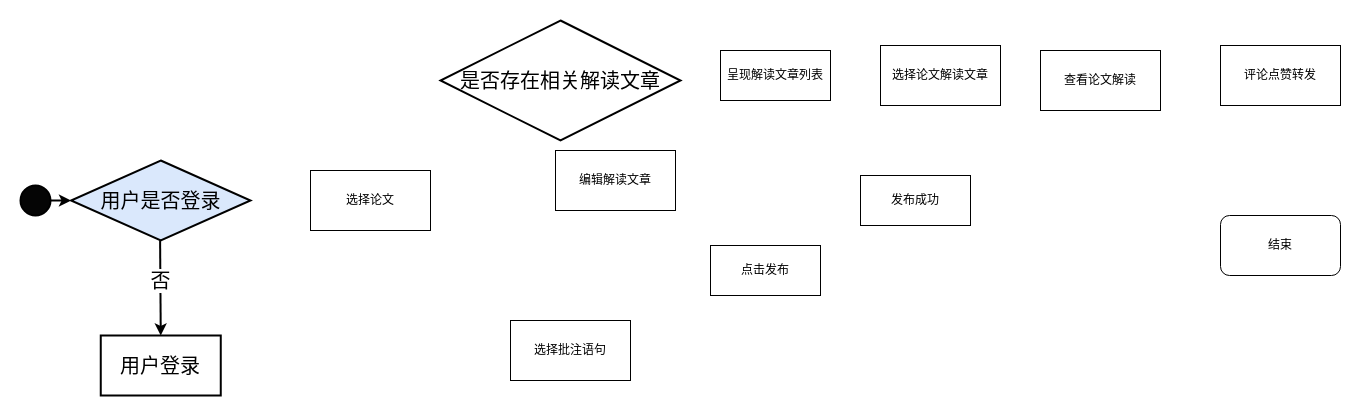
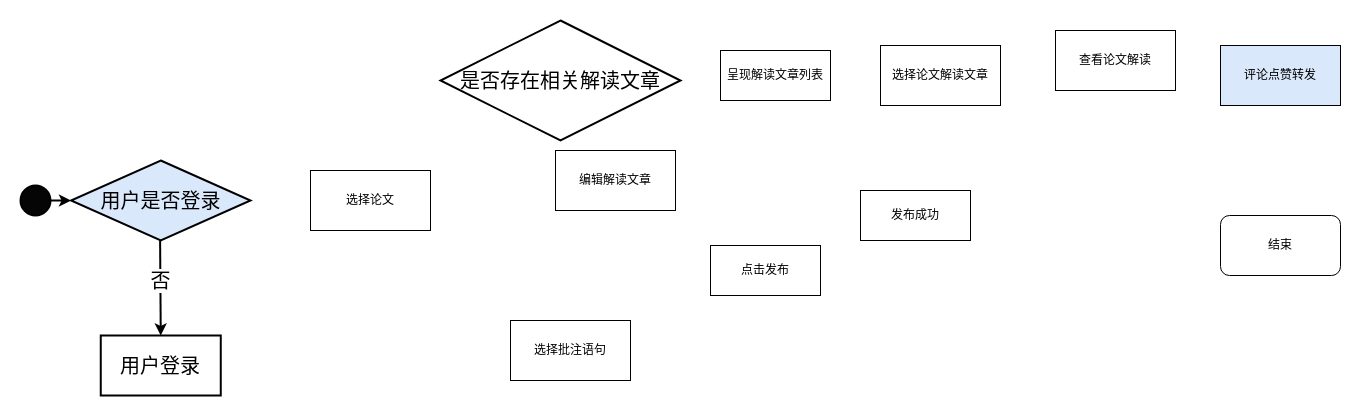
(1281, 76) -> (1281, 76)
(1101, 81) -> (1116, 61)
(916, 201) -> (916, 216)
